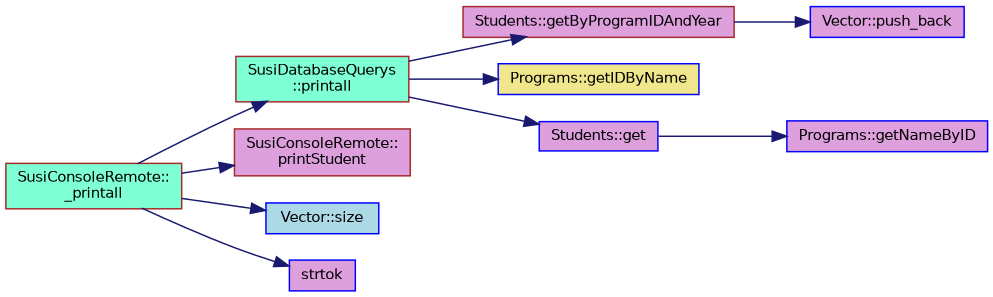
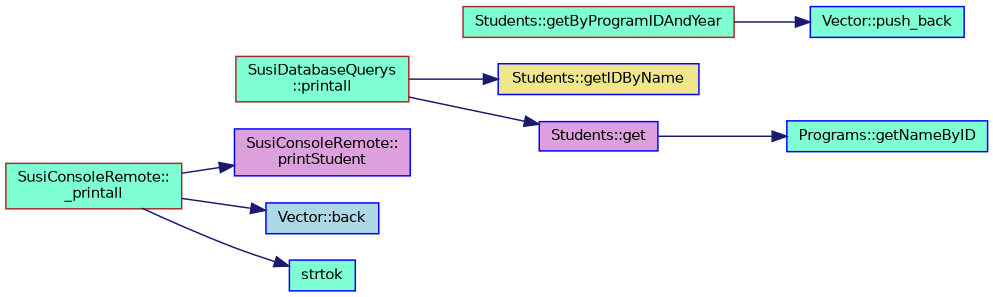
(599, 22) -> (599, 22)
(887, 22) -> (887, 22)
(460, 50) -> none
(599, 79) -> (599, 79)
(195, 135) -> none
(887, 136) -> (887, 136)
(322, 152) -> (322, 152)
(322, 218) -> (322, 218)
(322, 275) -> (322, 275)
